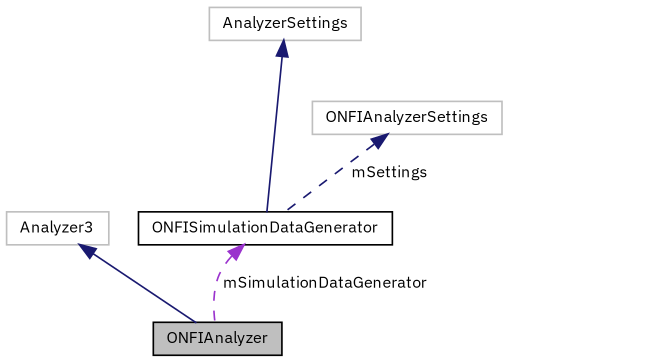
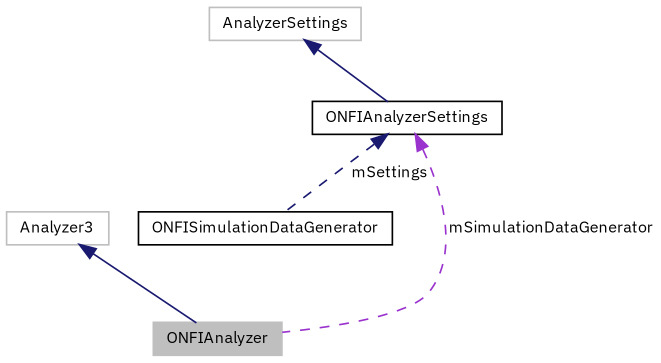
(407, 118) -> (407, 118)
(274, 134) -> (353, 76)
(215, 287) -> (427, 294)
(218, 339) -> (218, 339)
